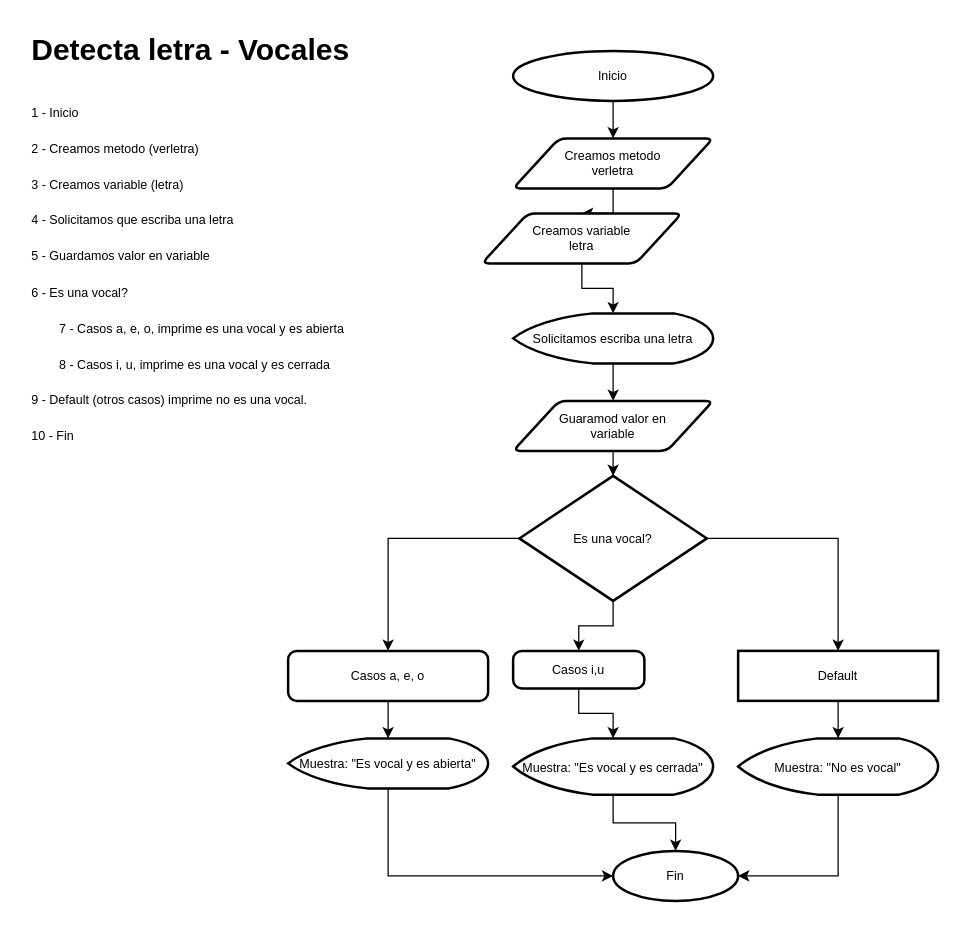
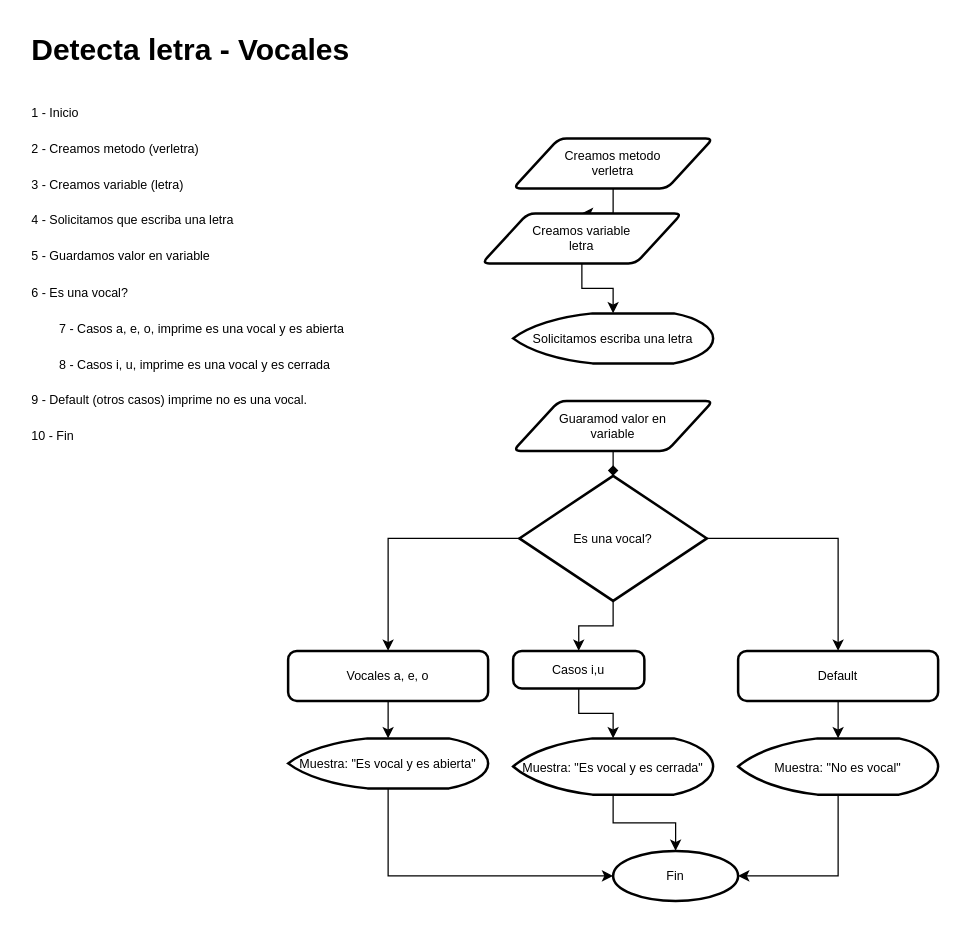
(613, 76) -> none
(613, 124) -> none
(613, 386) -> none
(613, 466) -> (613, 465)
(388, 676) -> (388, 676)
(838, 676) -> (838, 676)
